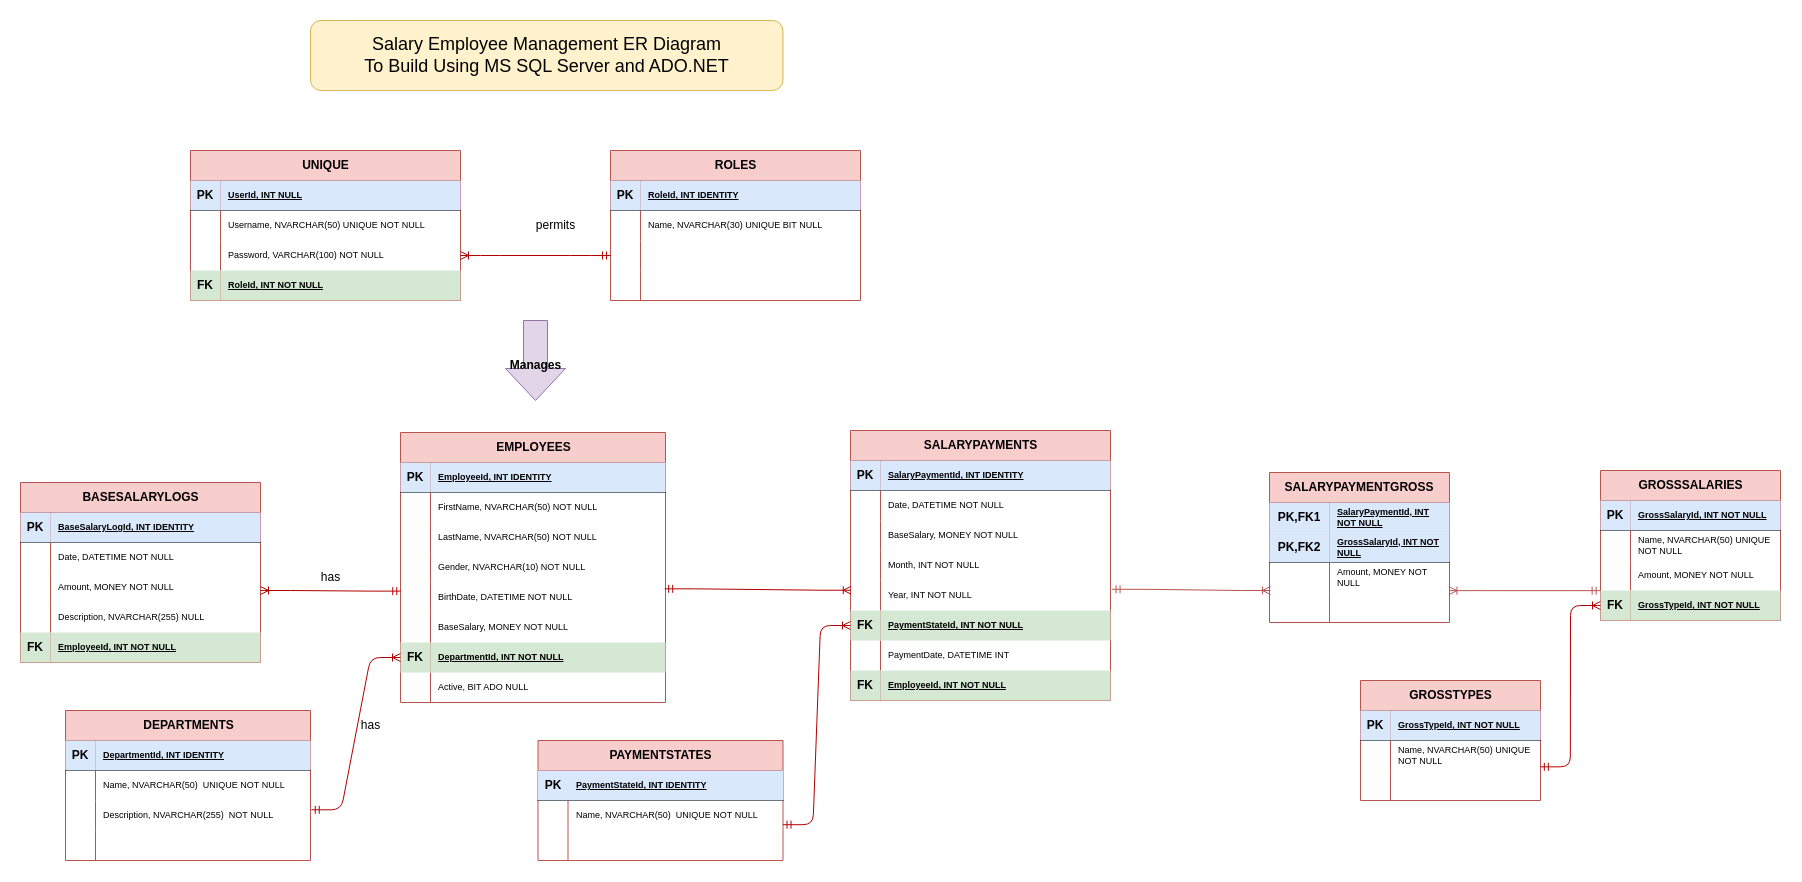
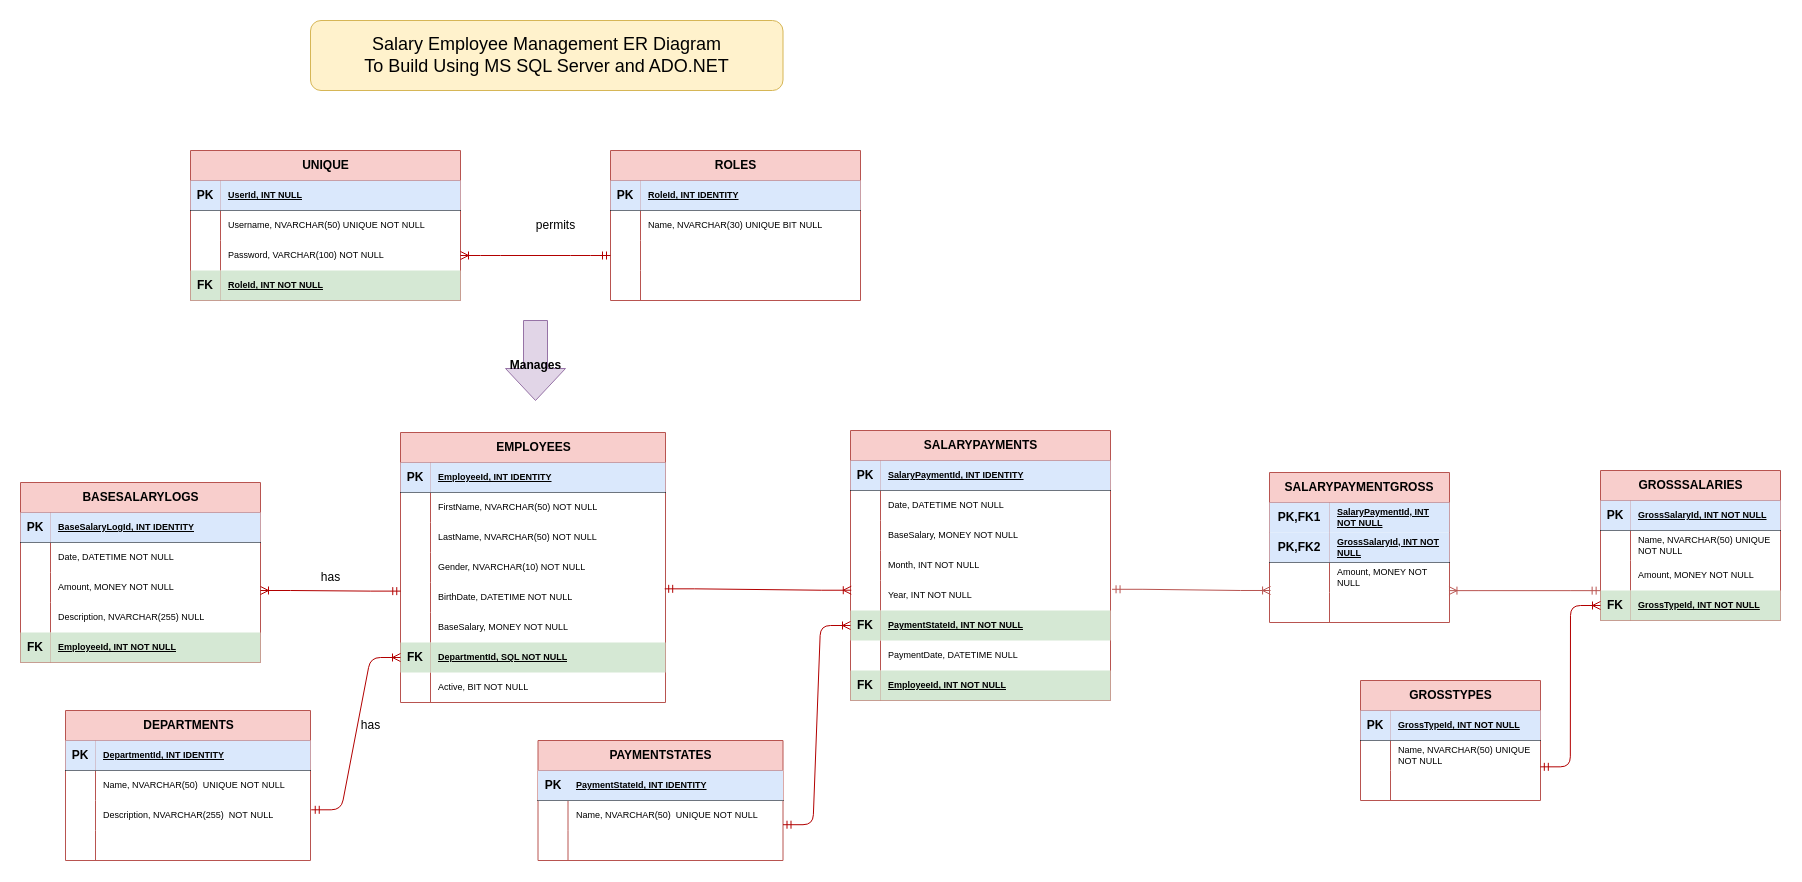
(948, 656) -> (951, 656)
(499, 658) -> (499, 658)
(483, 688) -> (483, 688)
